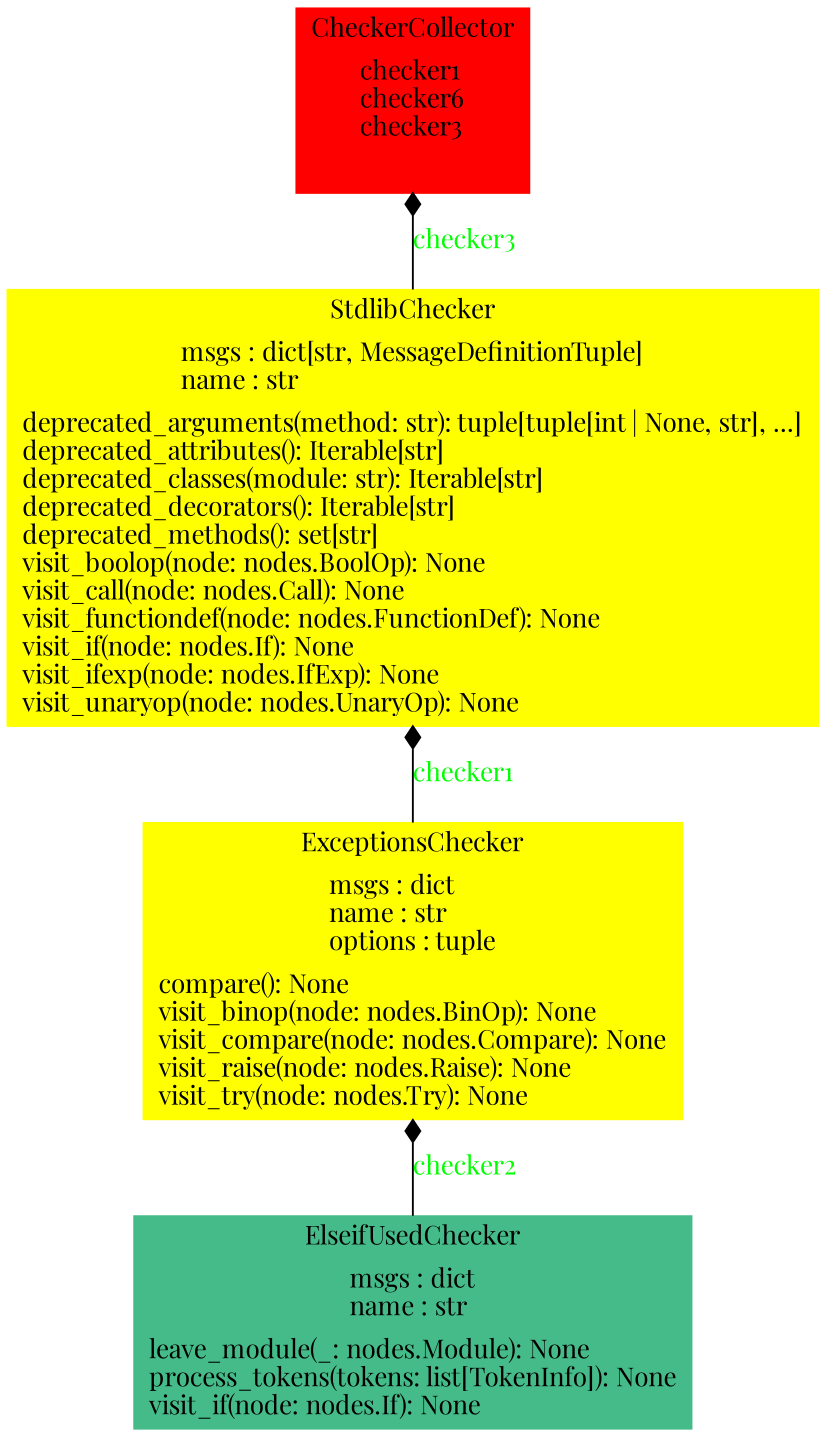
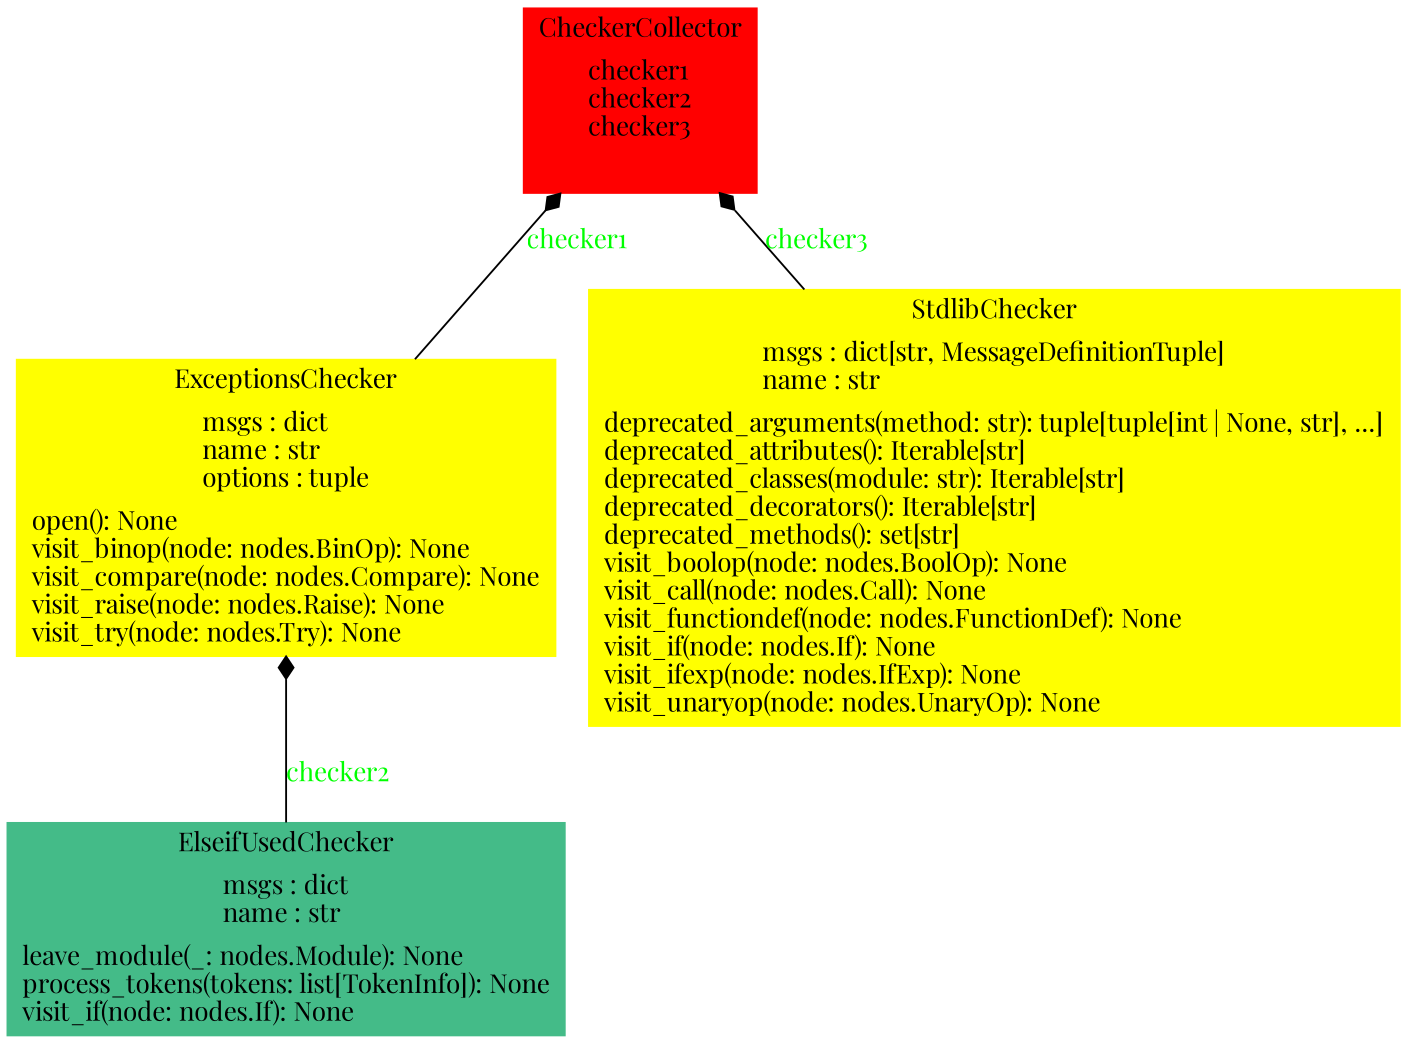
(413, 100) -> (640, 100)
(413, 786) -> (480, 285)
(254, 985) -> (105, 522)
